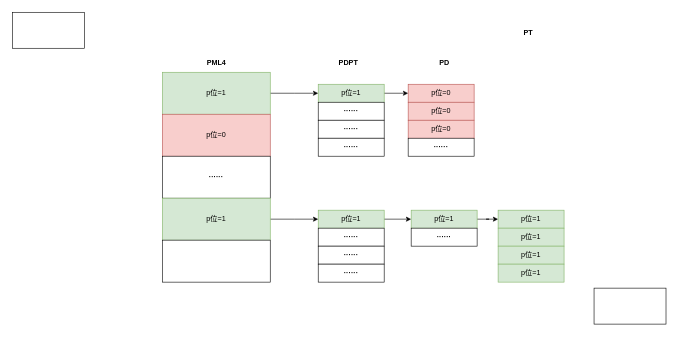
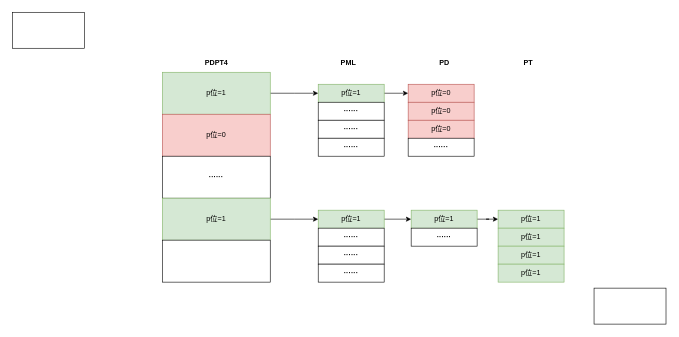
(528, 33) -> (528, 63)
(217, 63) -> (217, 63)
(349, 63) -> (349, 63)
